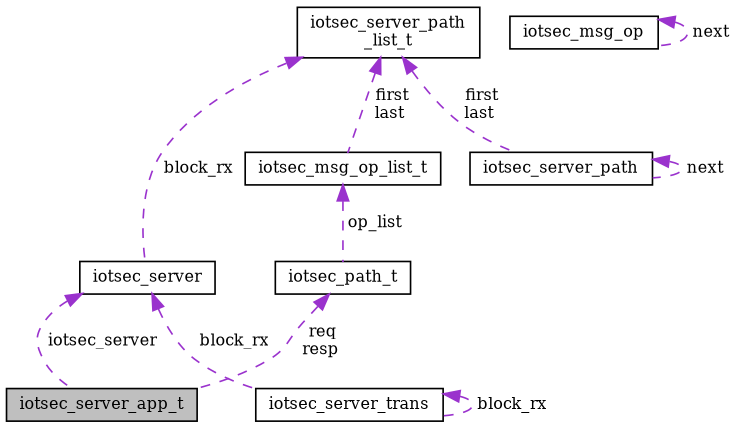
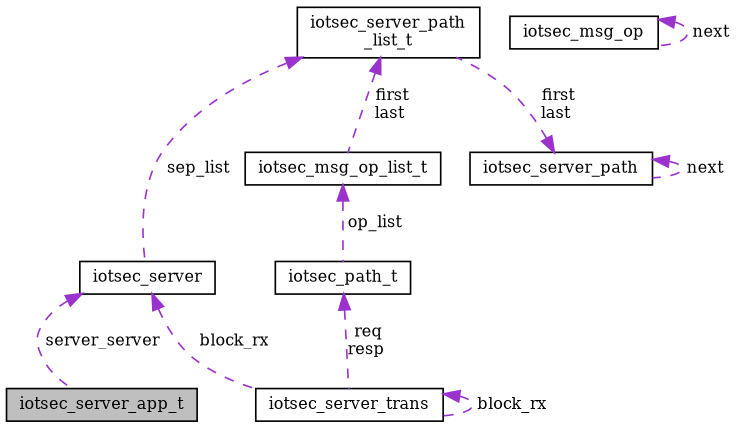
(458, 121) -> (509, 90)
(196, 169) -> (196, 169)
(100, 341) -> (100, 341)
(265, 362) -> (347, 350)
